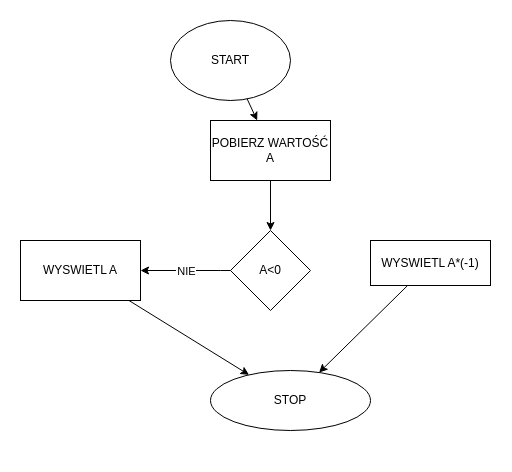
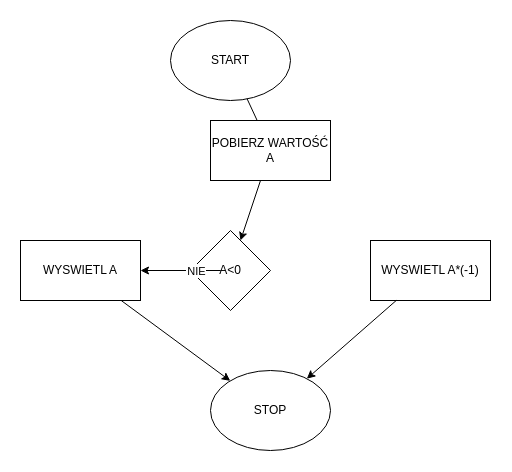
(254, 113) -> (255, 116)
(431, 263) -> (431, 271)
(271, 271) -> (231, 271)
(291, 401) -> (271, 411)
